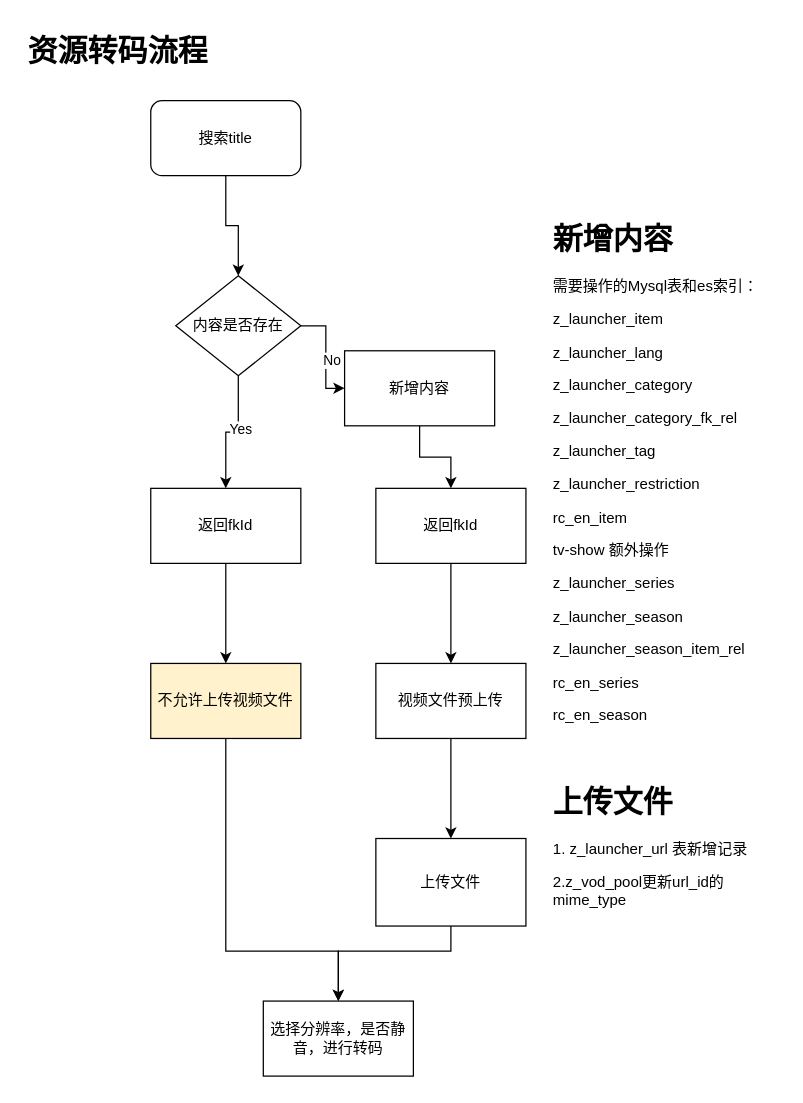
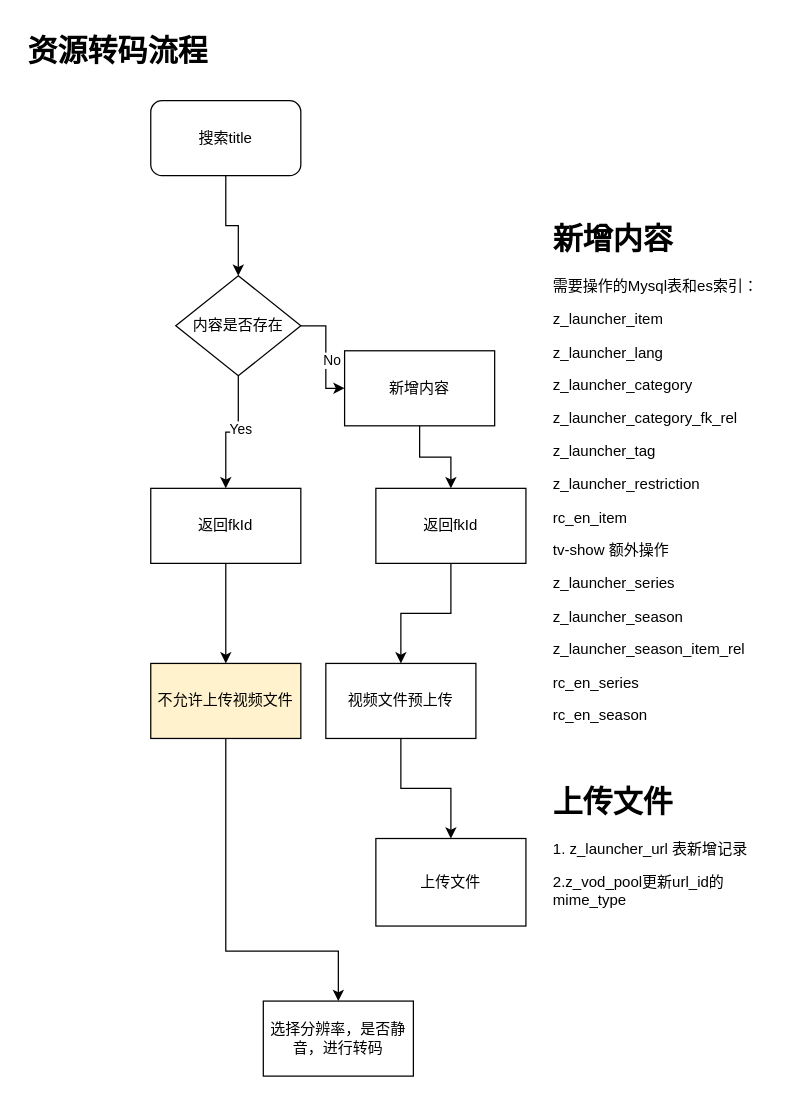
(451, 701) -> (401, 701)
(408, 951) -> none
